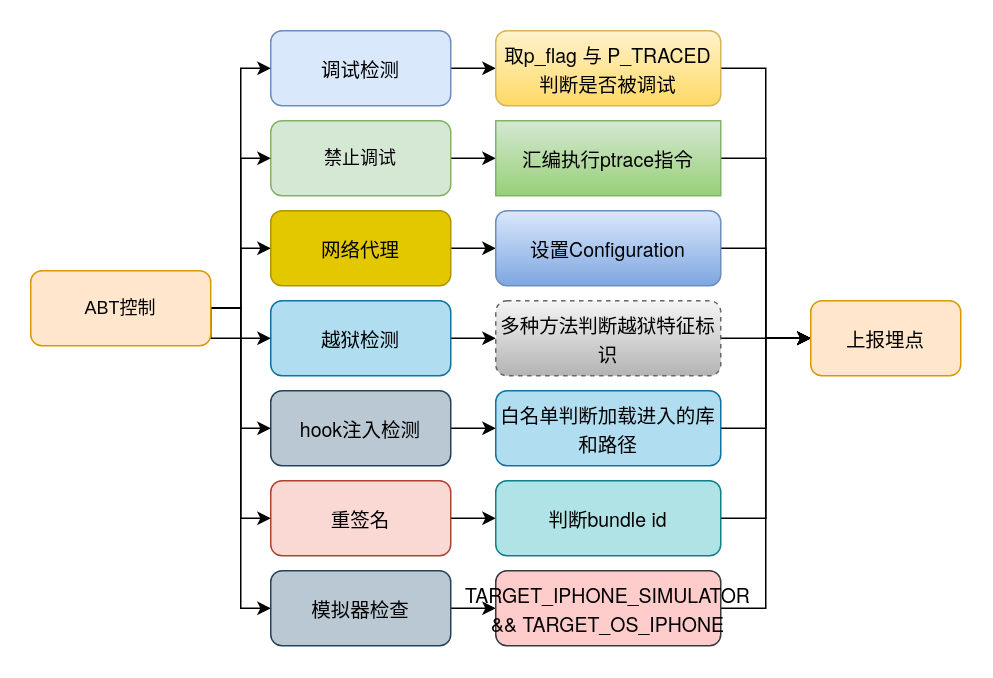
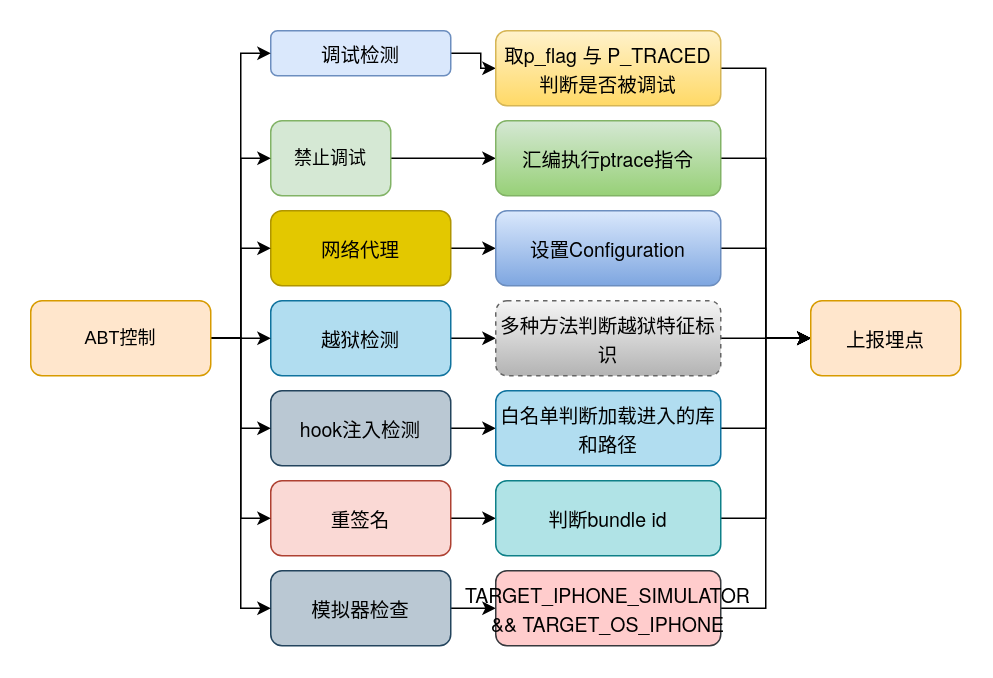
(361, 68) -> (361, 53)
(361, 158) -> (331, 158)
(608, 158) -> (608, 158)
(121, 308) -> (121, 338)
